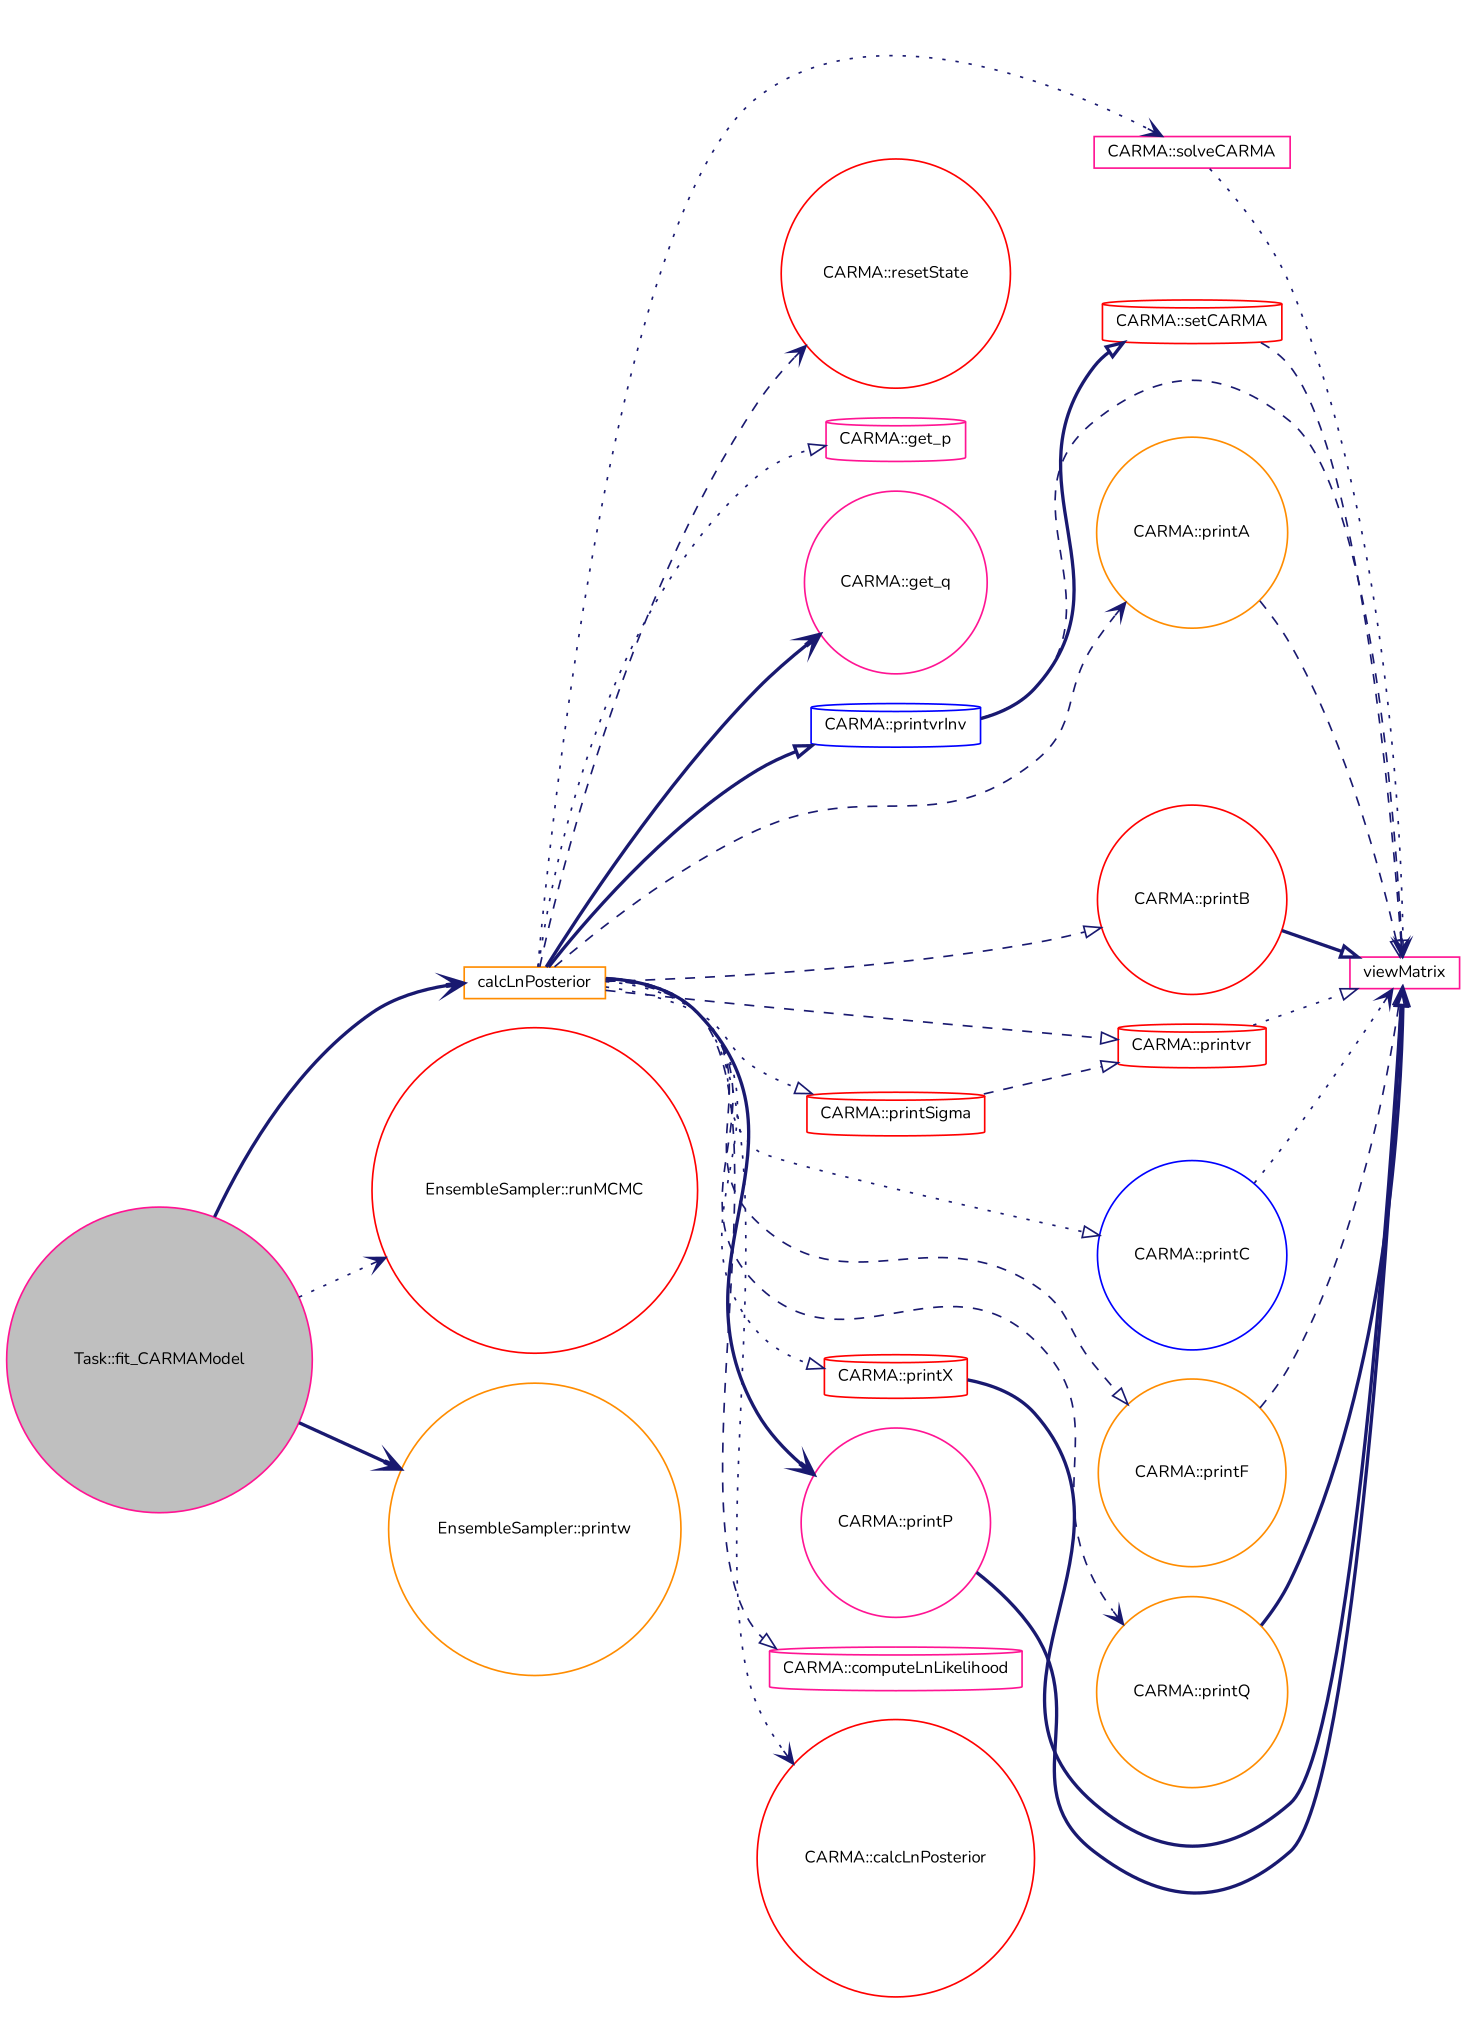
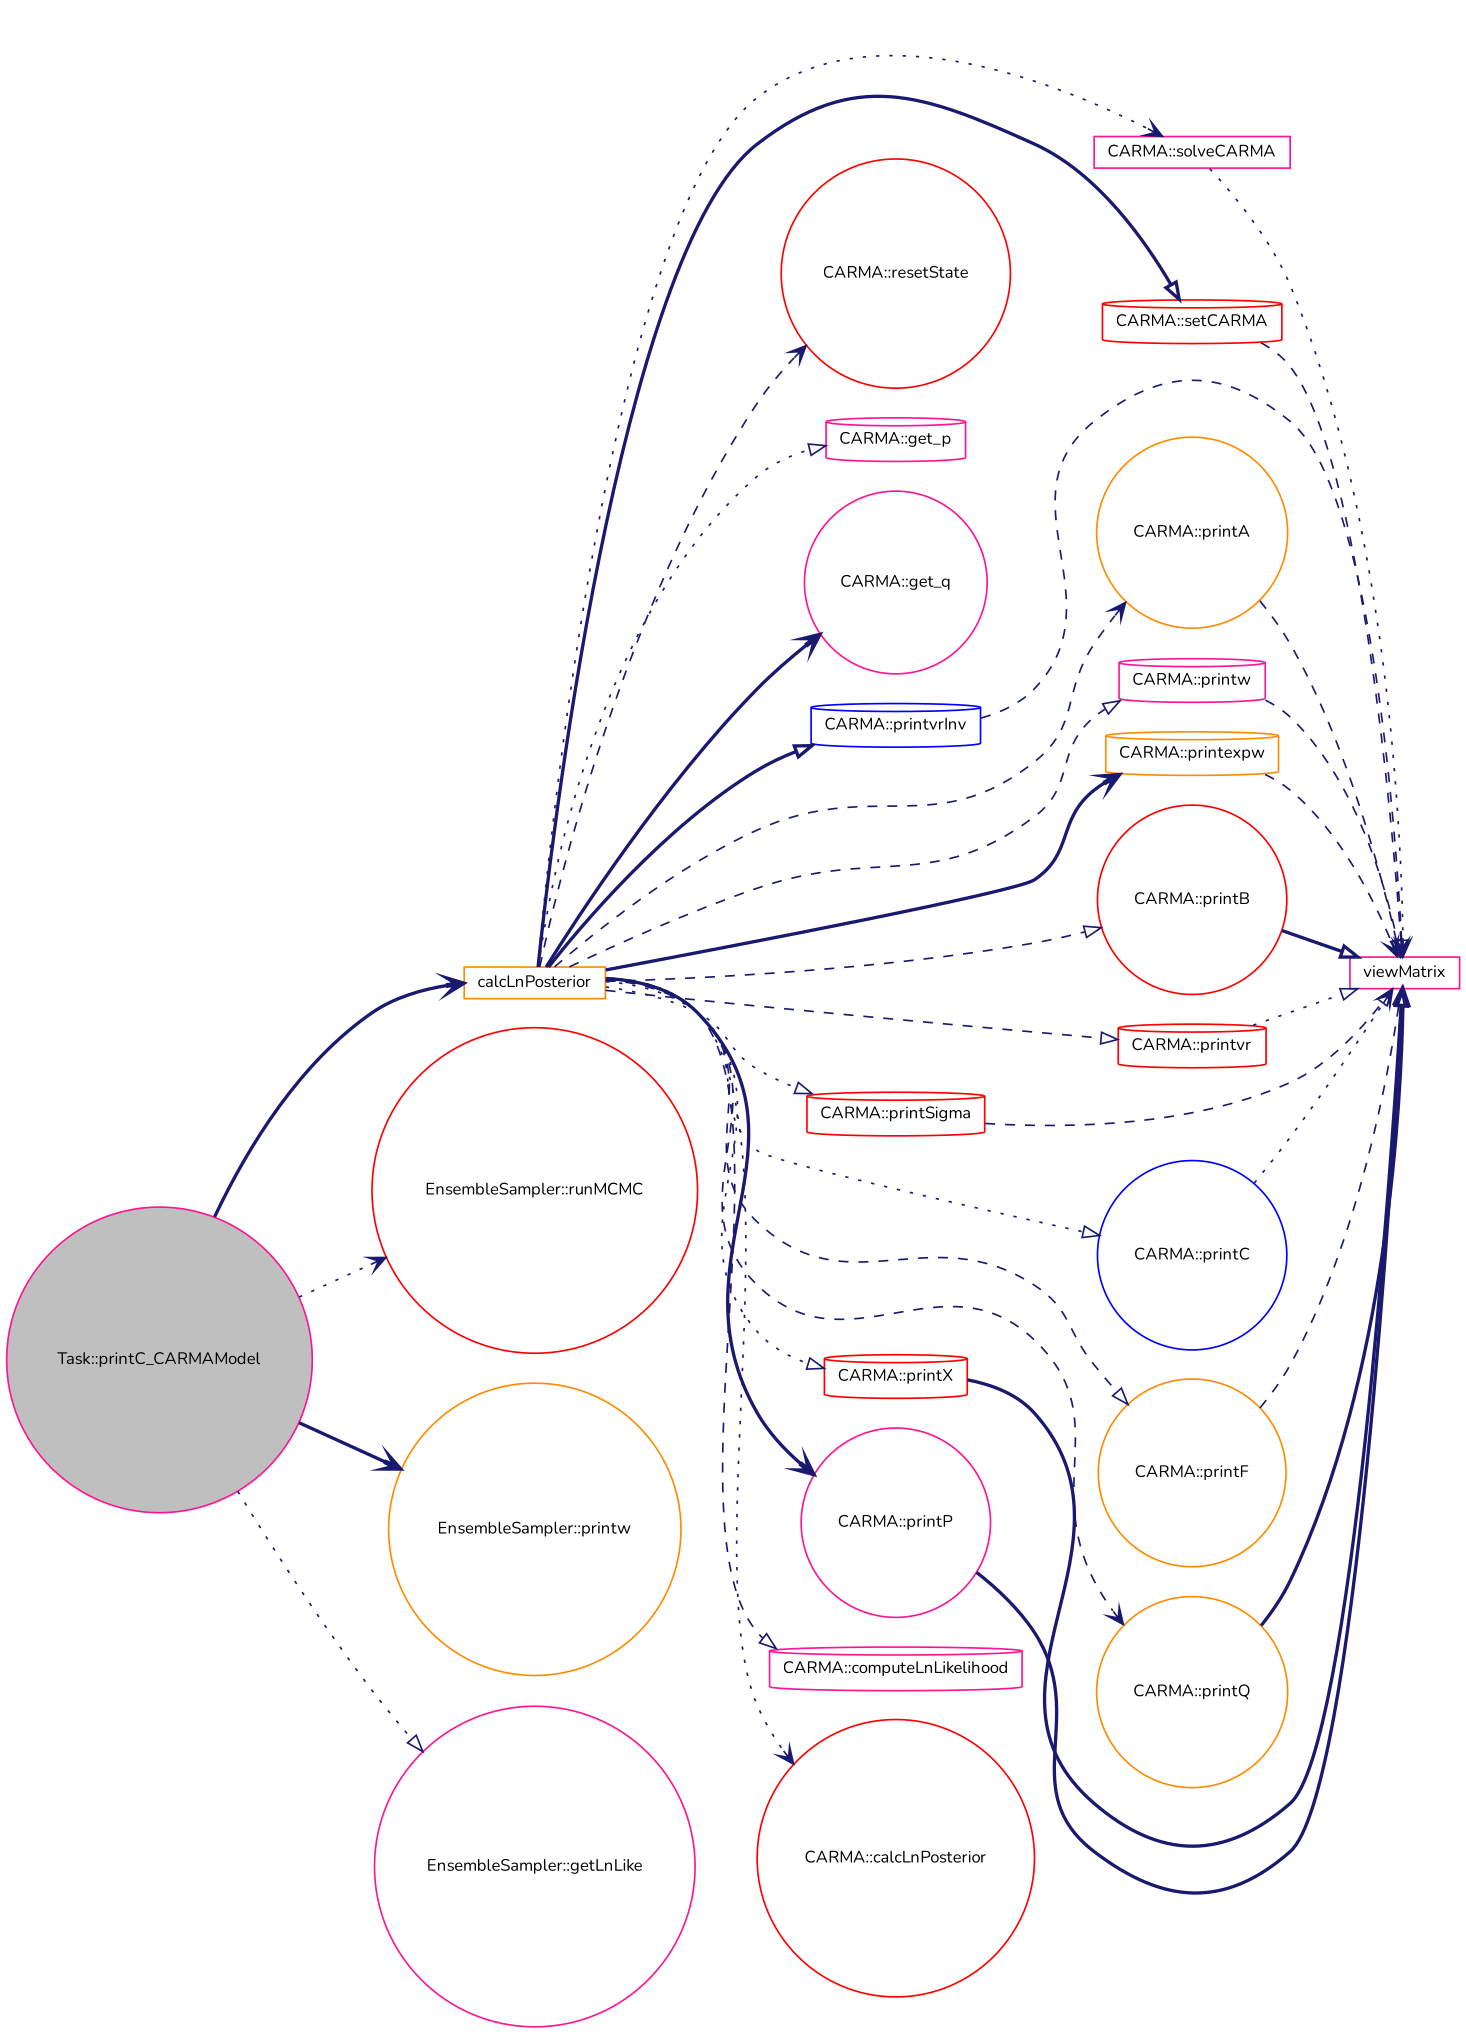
(1070, 549) -> (667, 301)
none -> (1192, 681)
none -> (1192, 754)
(1043, 1080) -> (1201, 1111)
(159, 1360) -> (159, 1360)
none -> (535, 1867)
